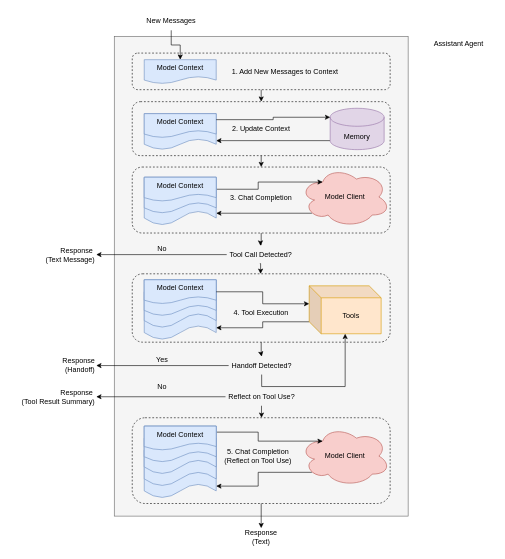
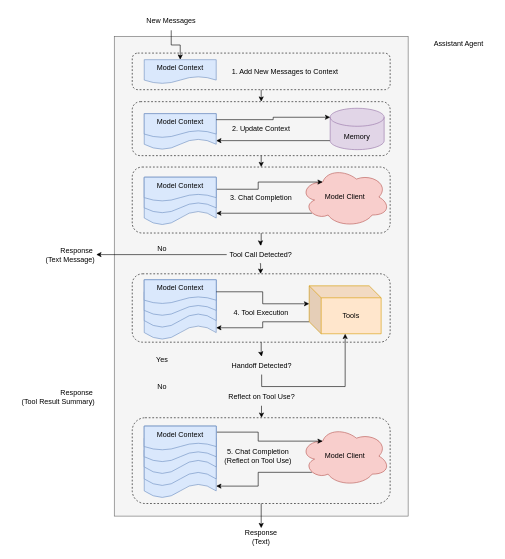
(78, 366) -> none
(164, 366) -> none
(101, 397) -> none
